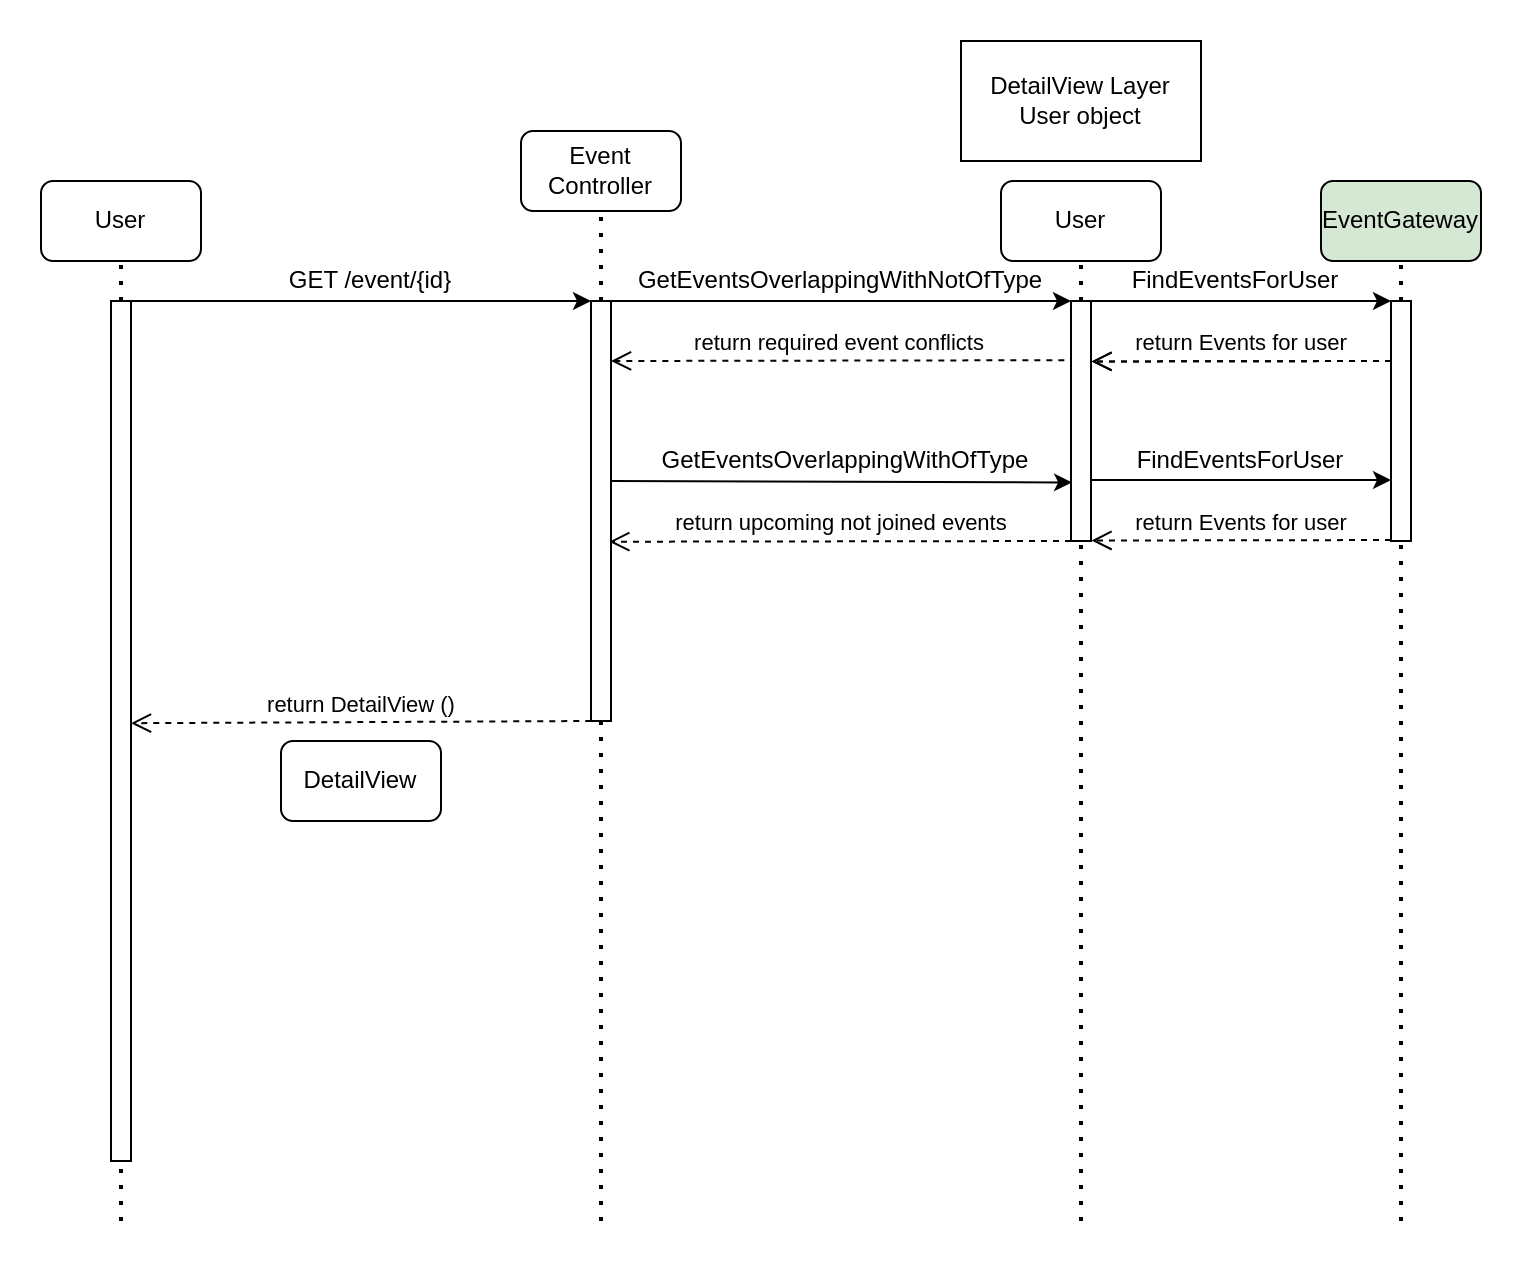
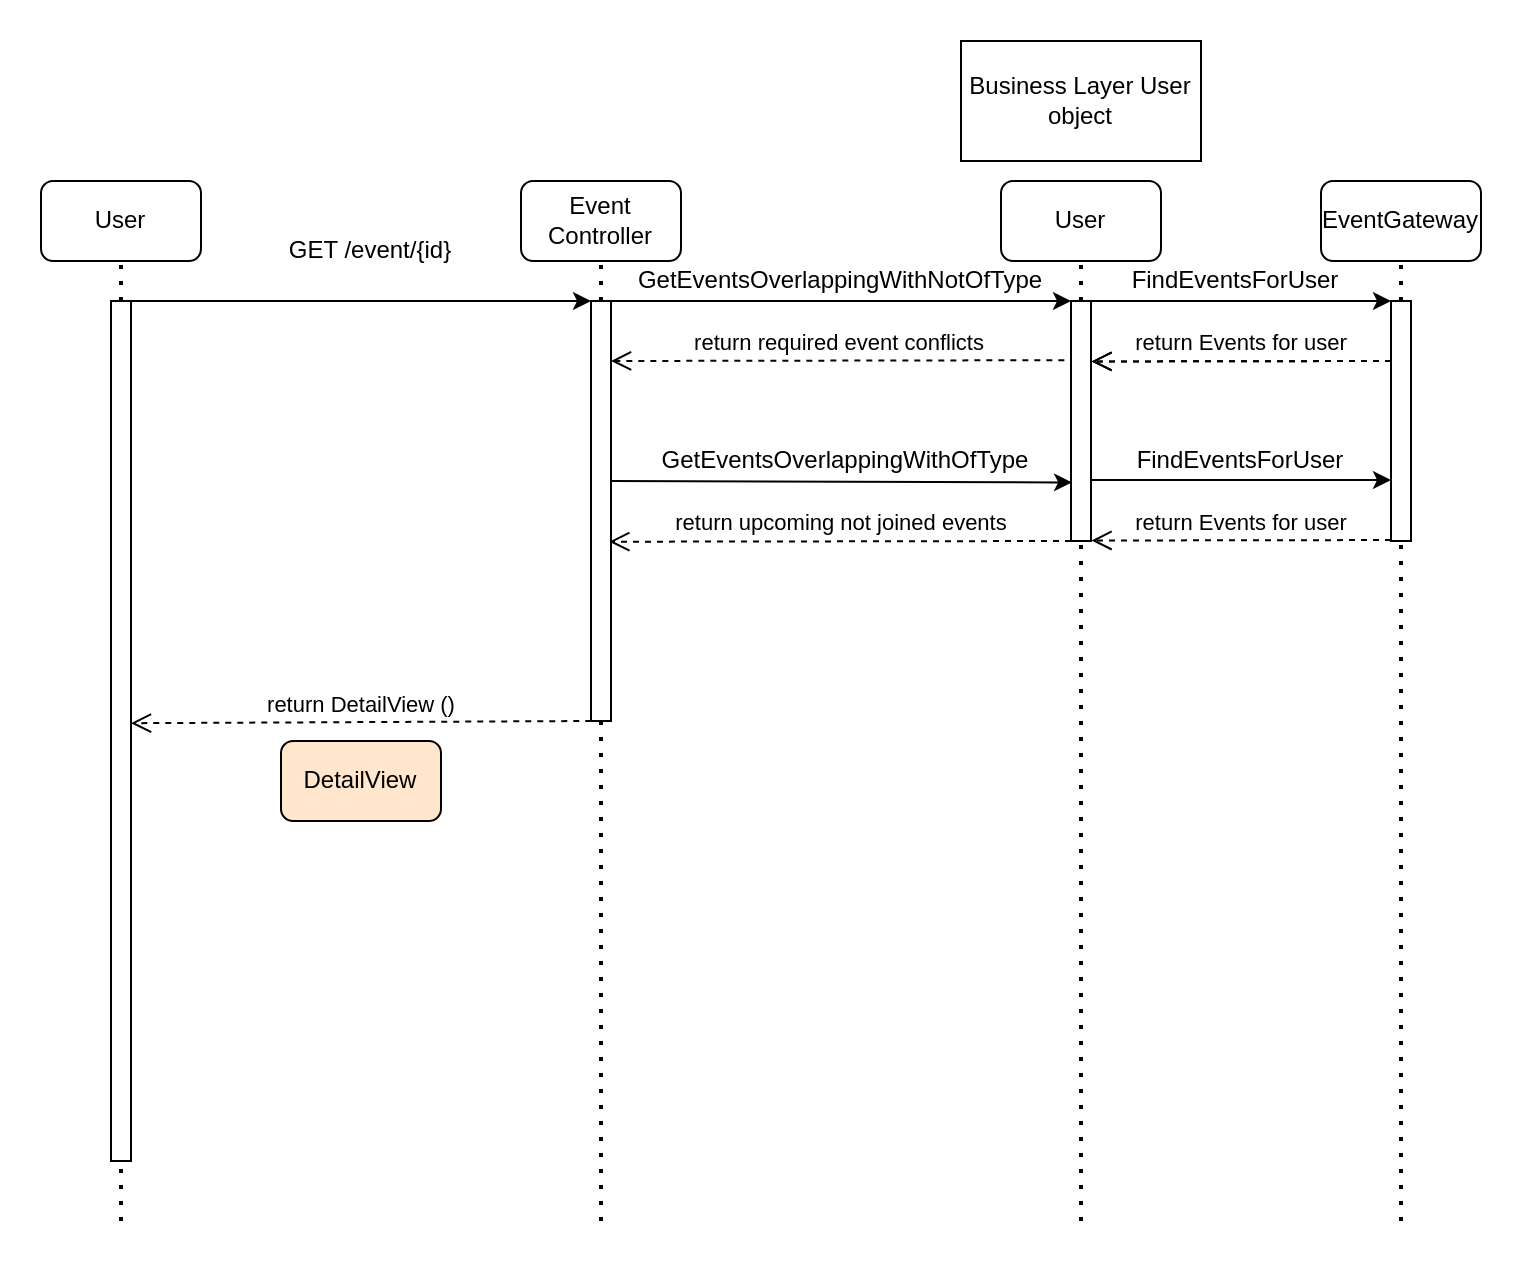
(1081, 101) -> (1081, 101)
(601, 171) -> (601, 221)
(1401, 221) -> (1401, 221)
(371, 281) -> (371, 251)
(361, 781) -> (361, 781)
